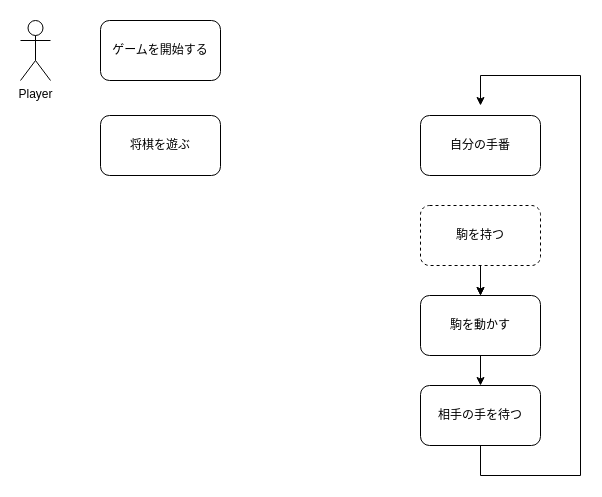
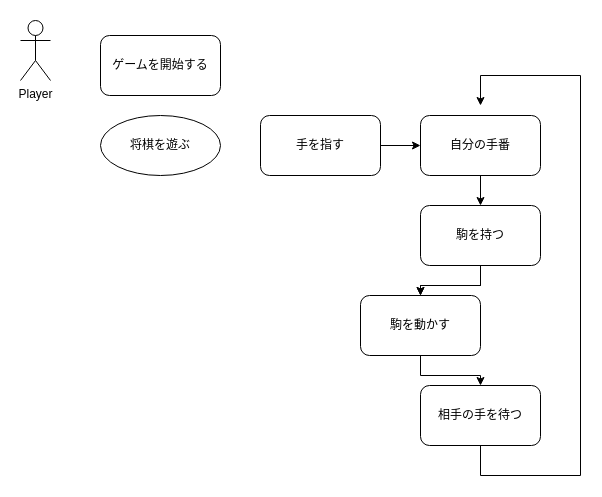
(161, 51) -> (161, 66)
(161, 146) -> (161, 146)
none -> (321, 146)
none -> (397, 146)
none -> (481, 195)
(481, 236) -> (481, 236)
(481, 326) -> (421, 326)
